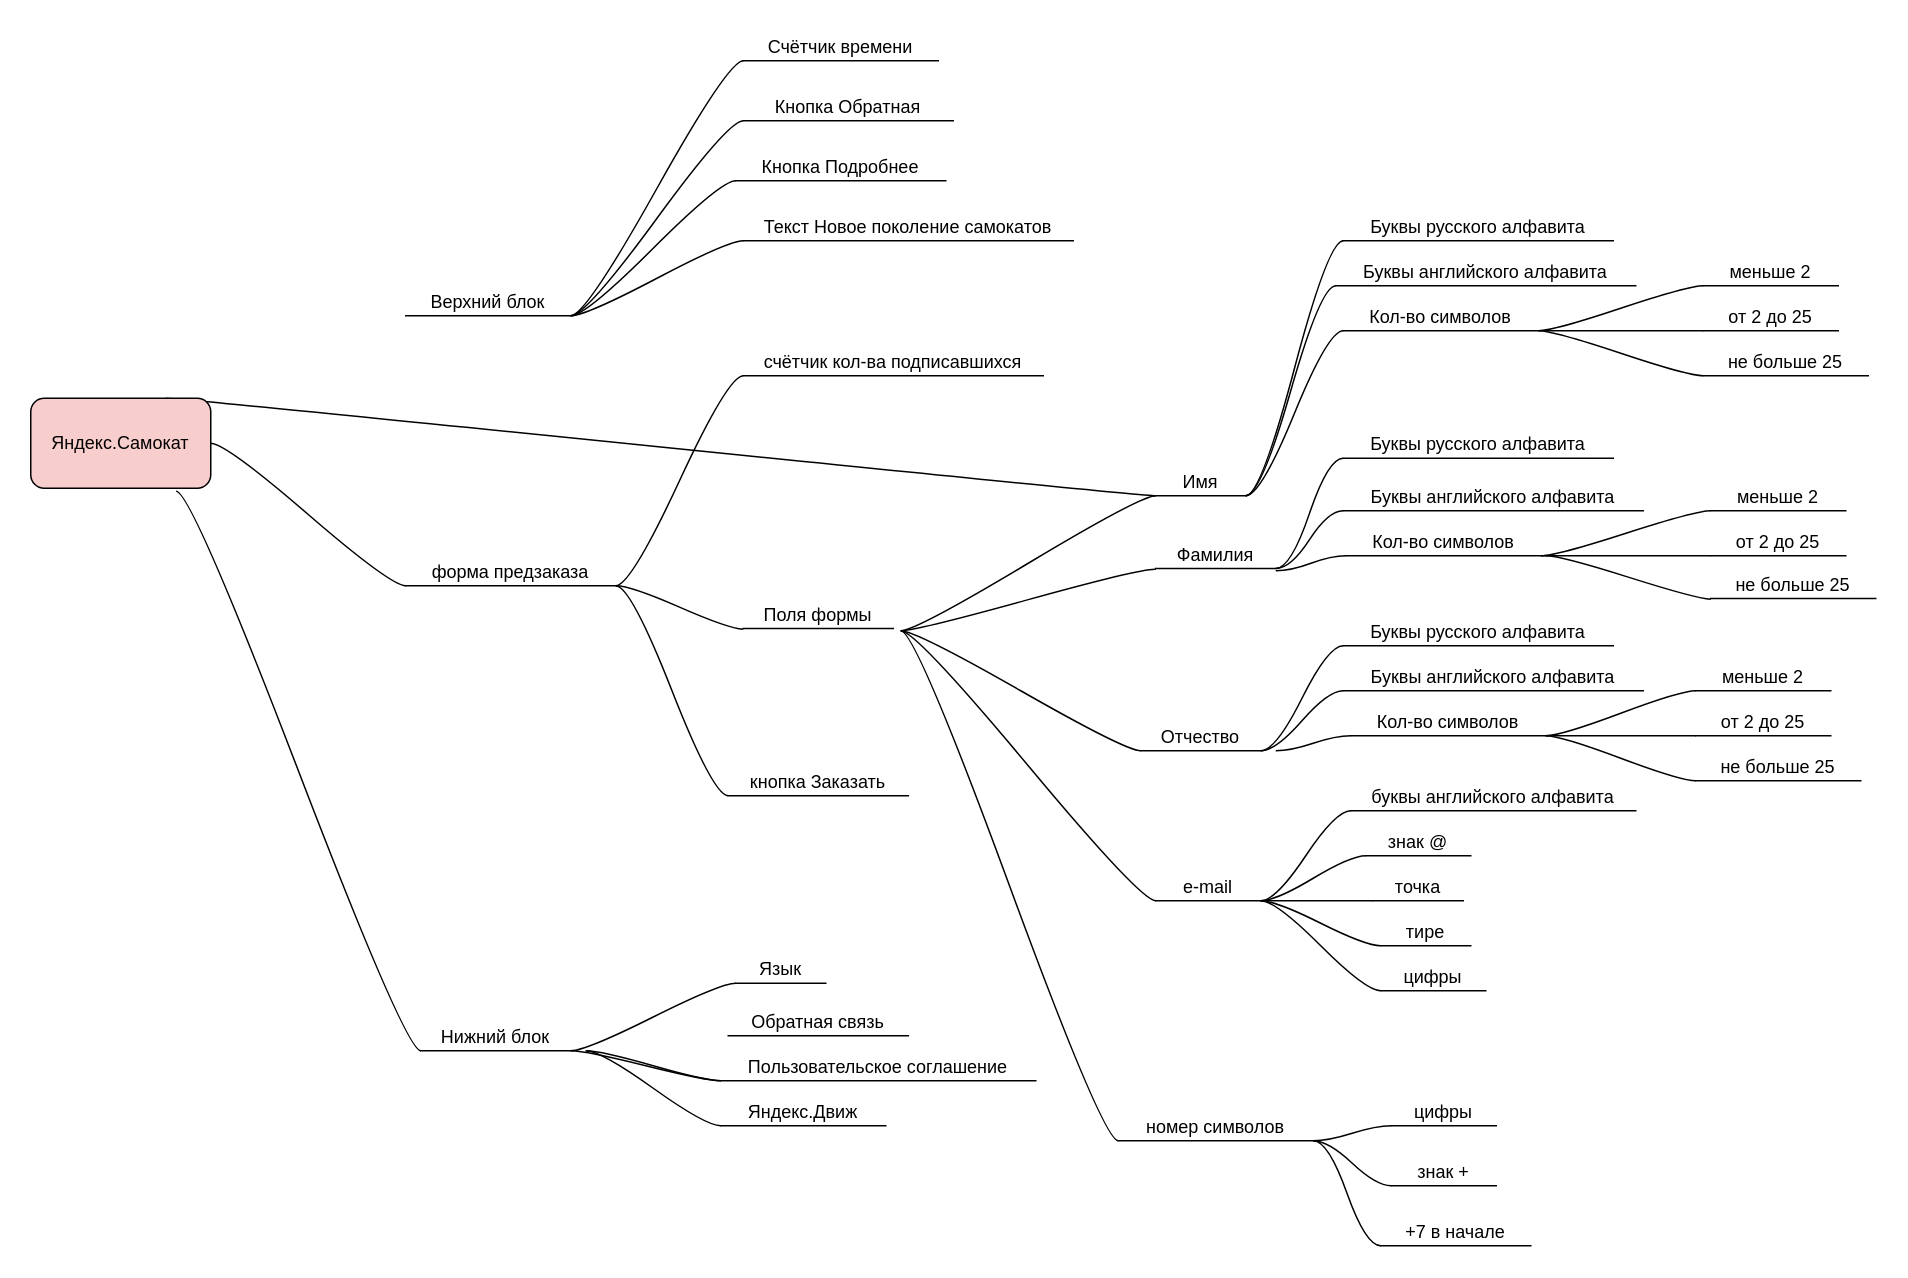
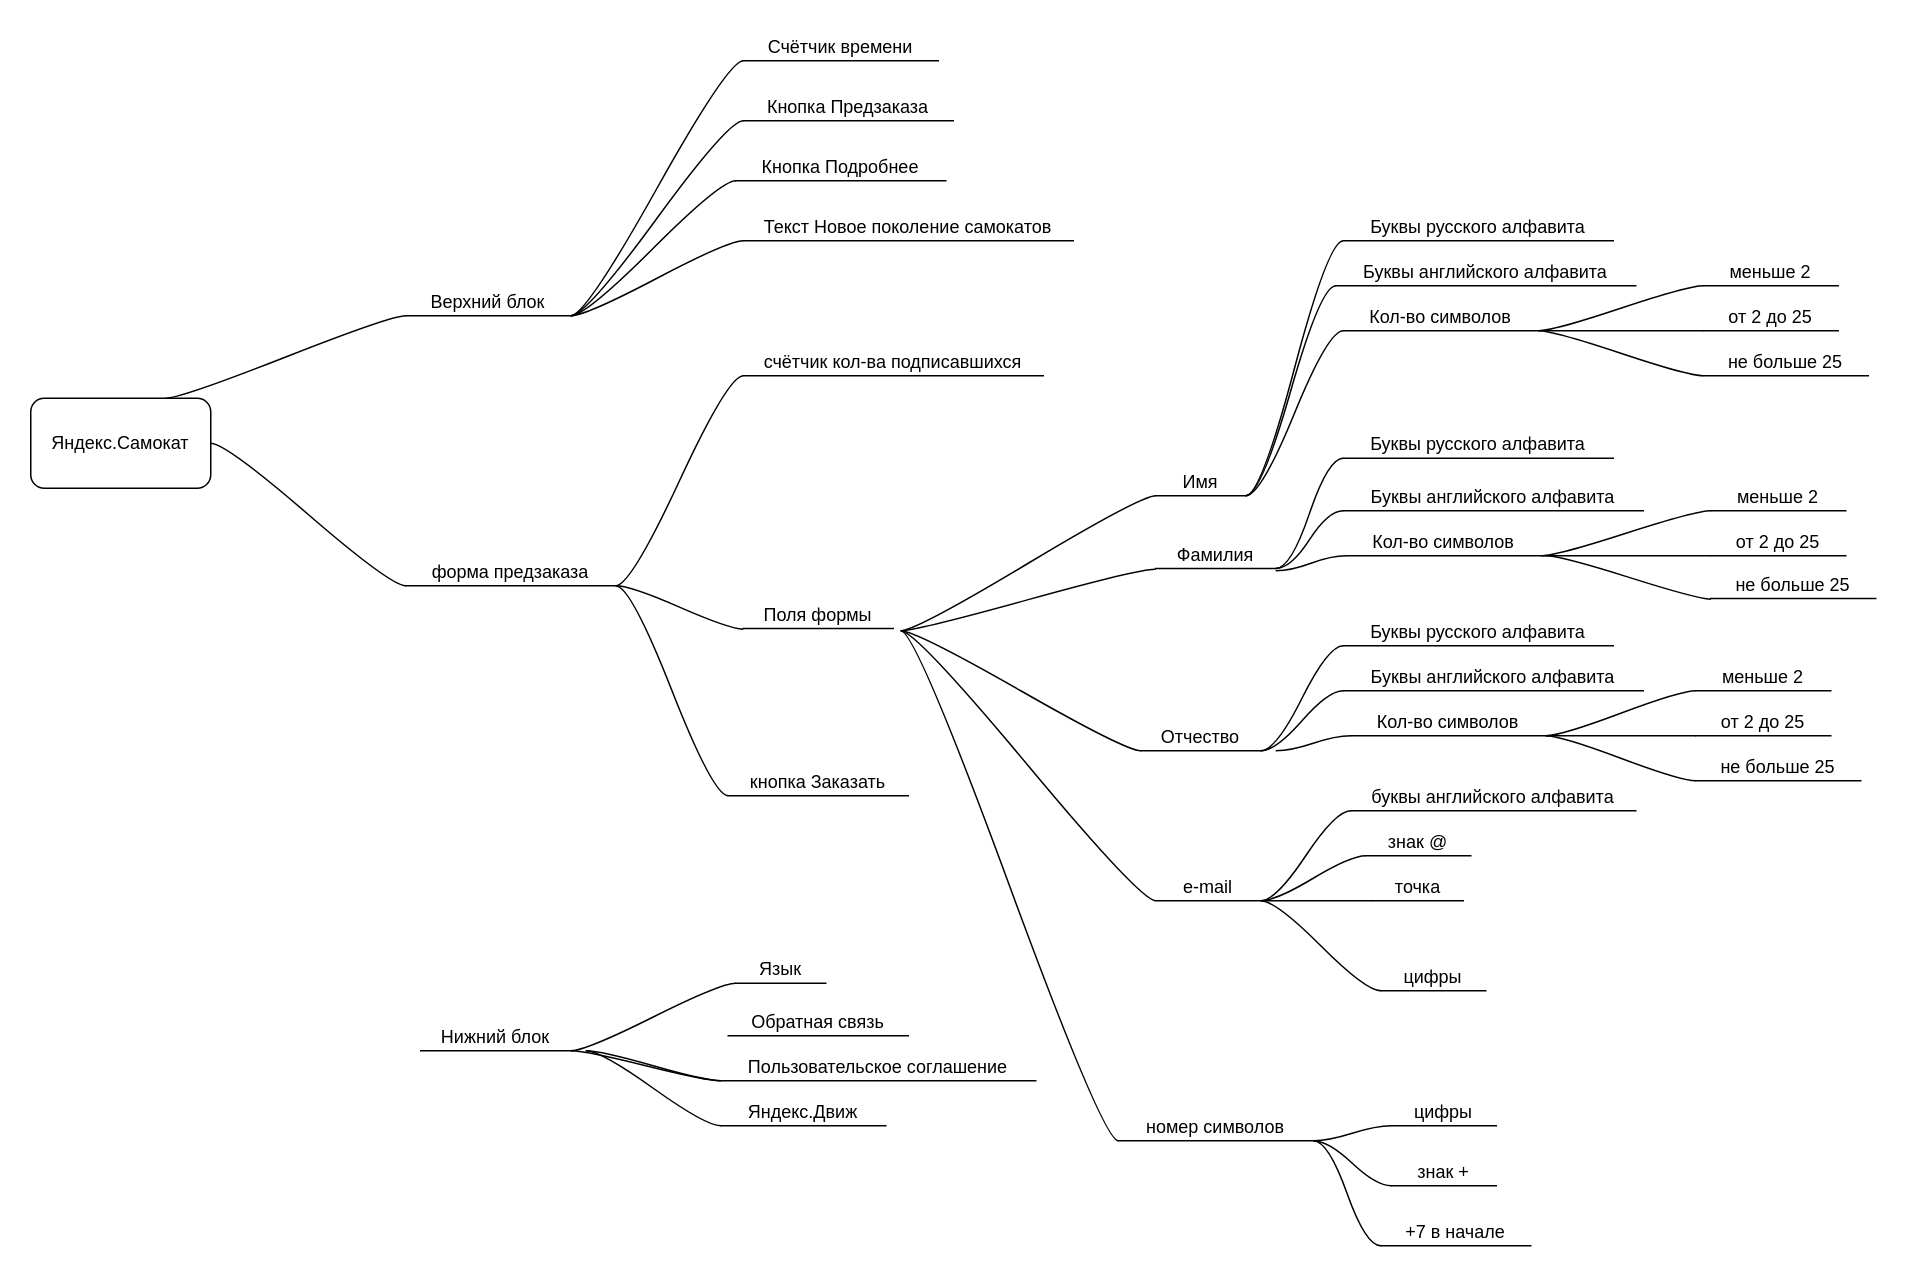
(848, 105) -> (848, 105)
(121, 443) -> (121, 443)
(677, 449) -> (287, 357)
(298, 770) -> none
(1326, 926) -> none
(1426, 931) -> none
